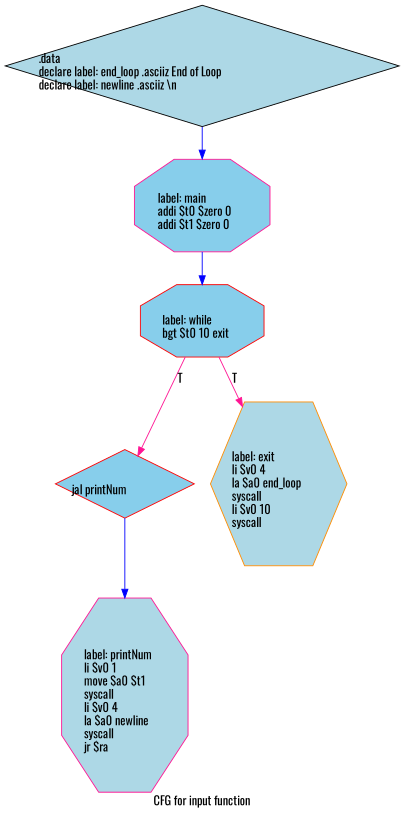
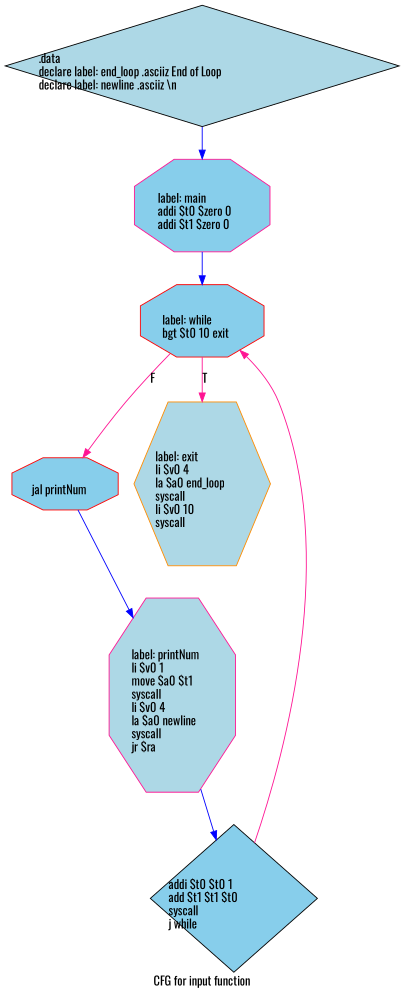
(181, 380) -> (153, 380)
(125, 484) -> (65, 484)
none -> (234, 898)
